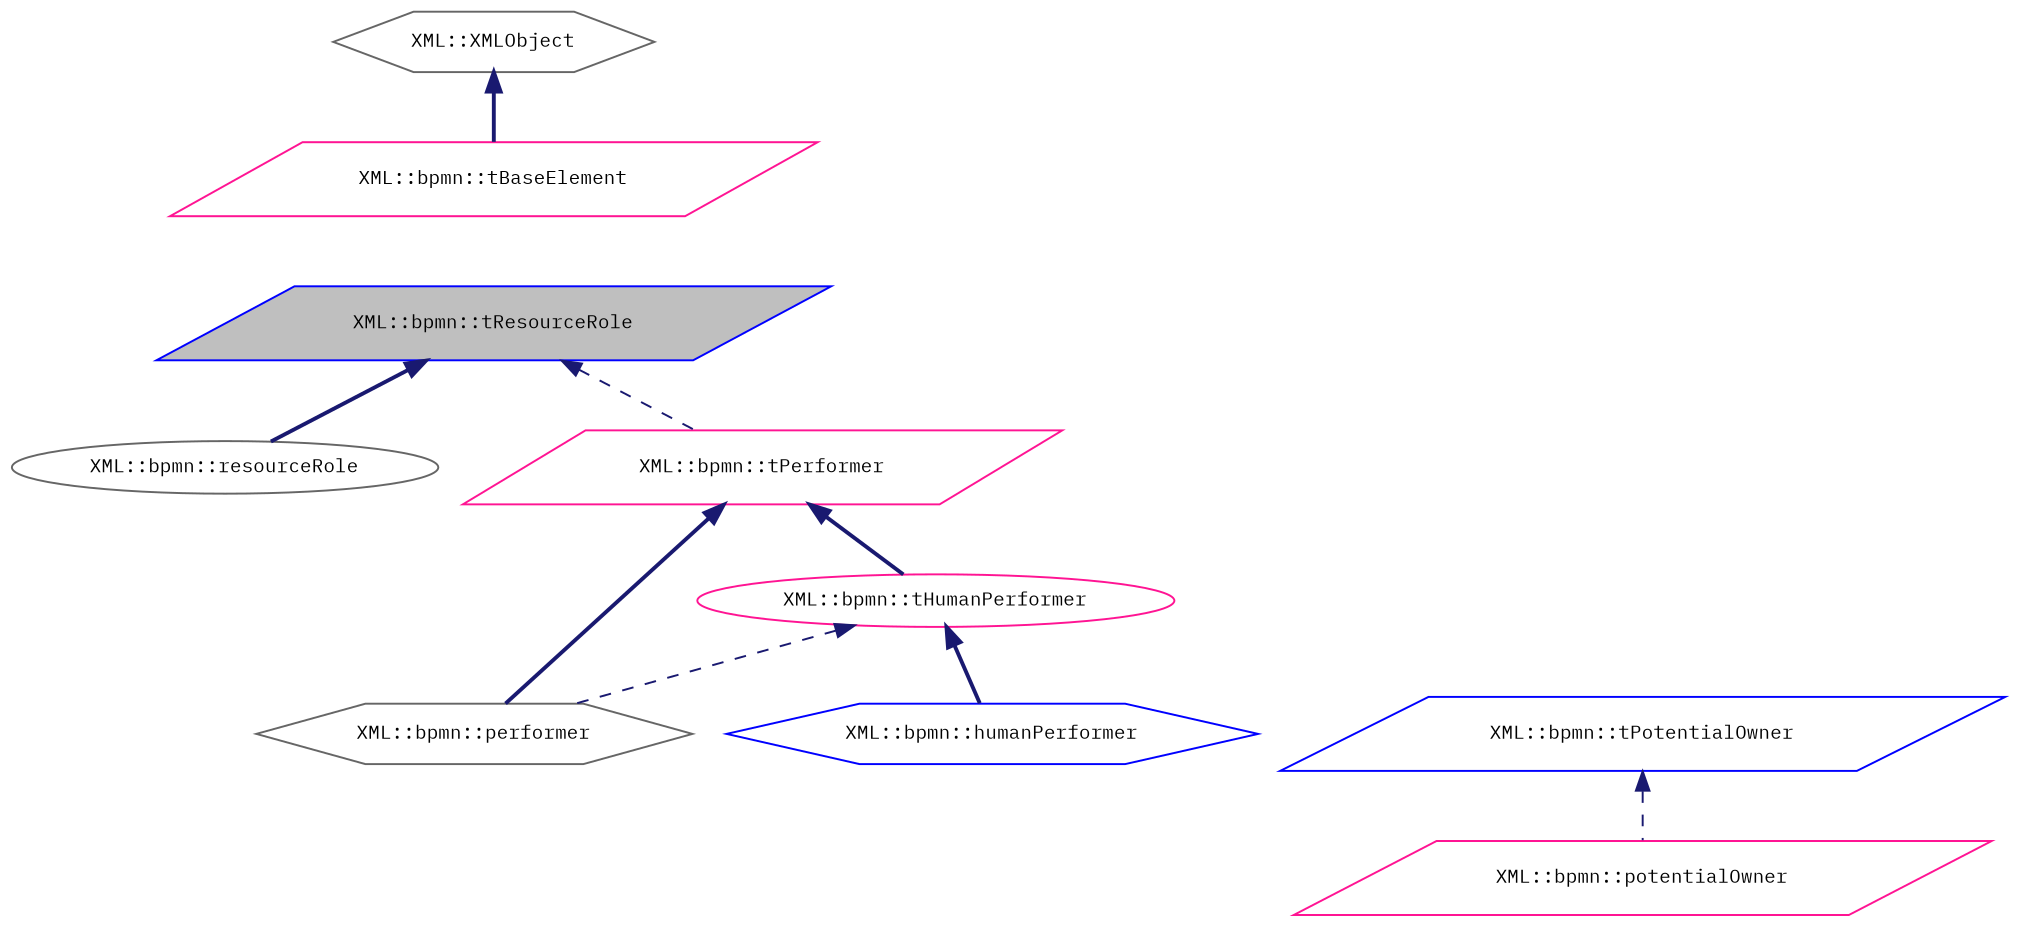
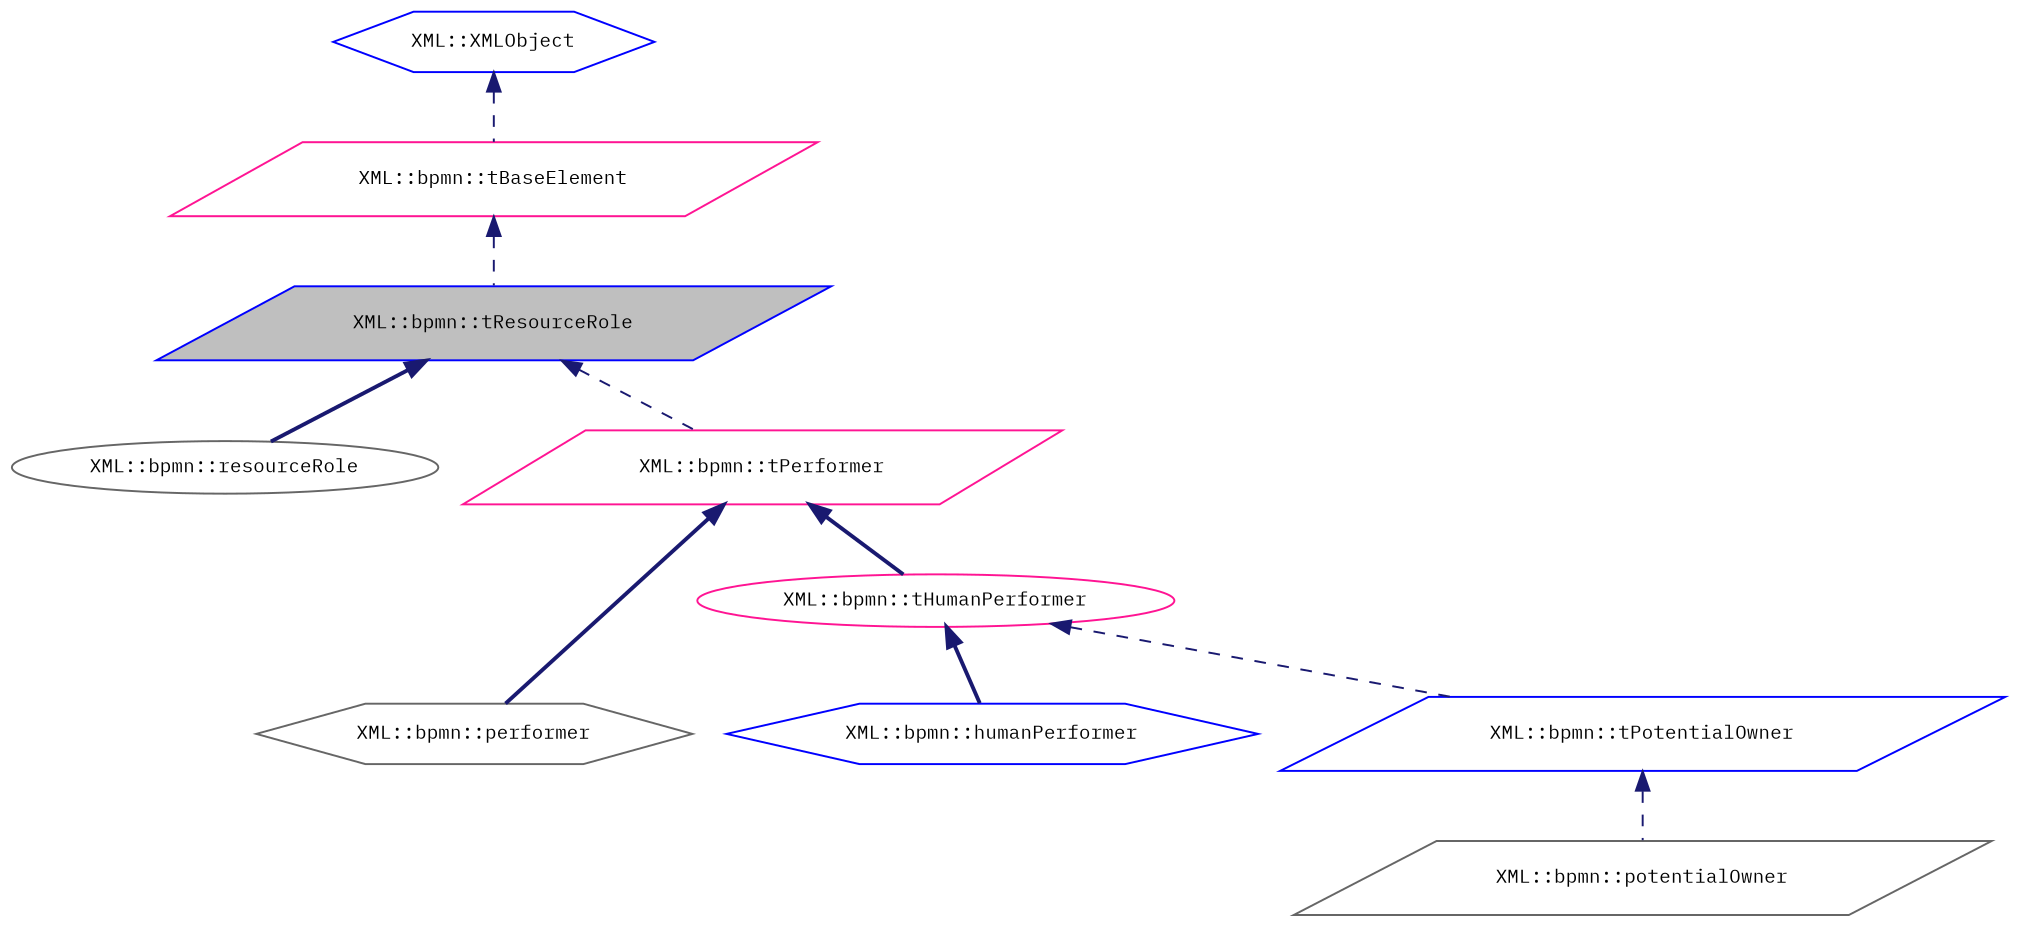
(494, 42) -> (494, 42)
(494, 117) -> (494, 117)
none -> (494, 261)
(706, 667) -> (1261, 662)
(1643, 878) -> (1643, 878)
